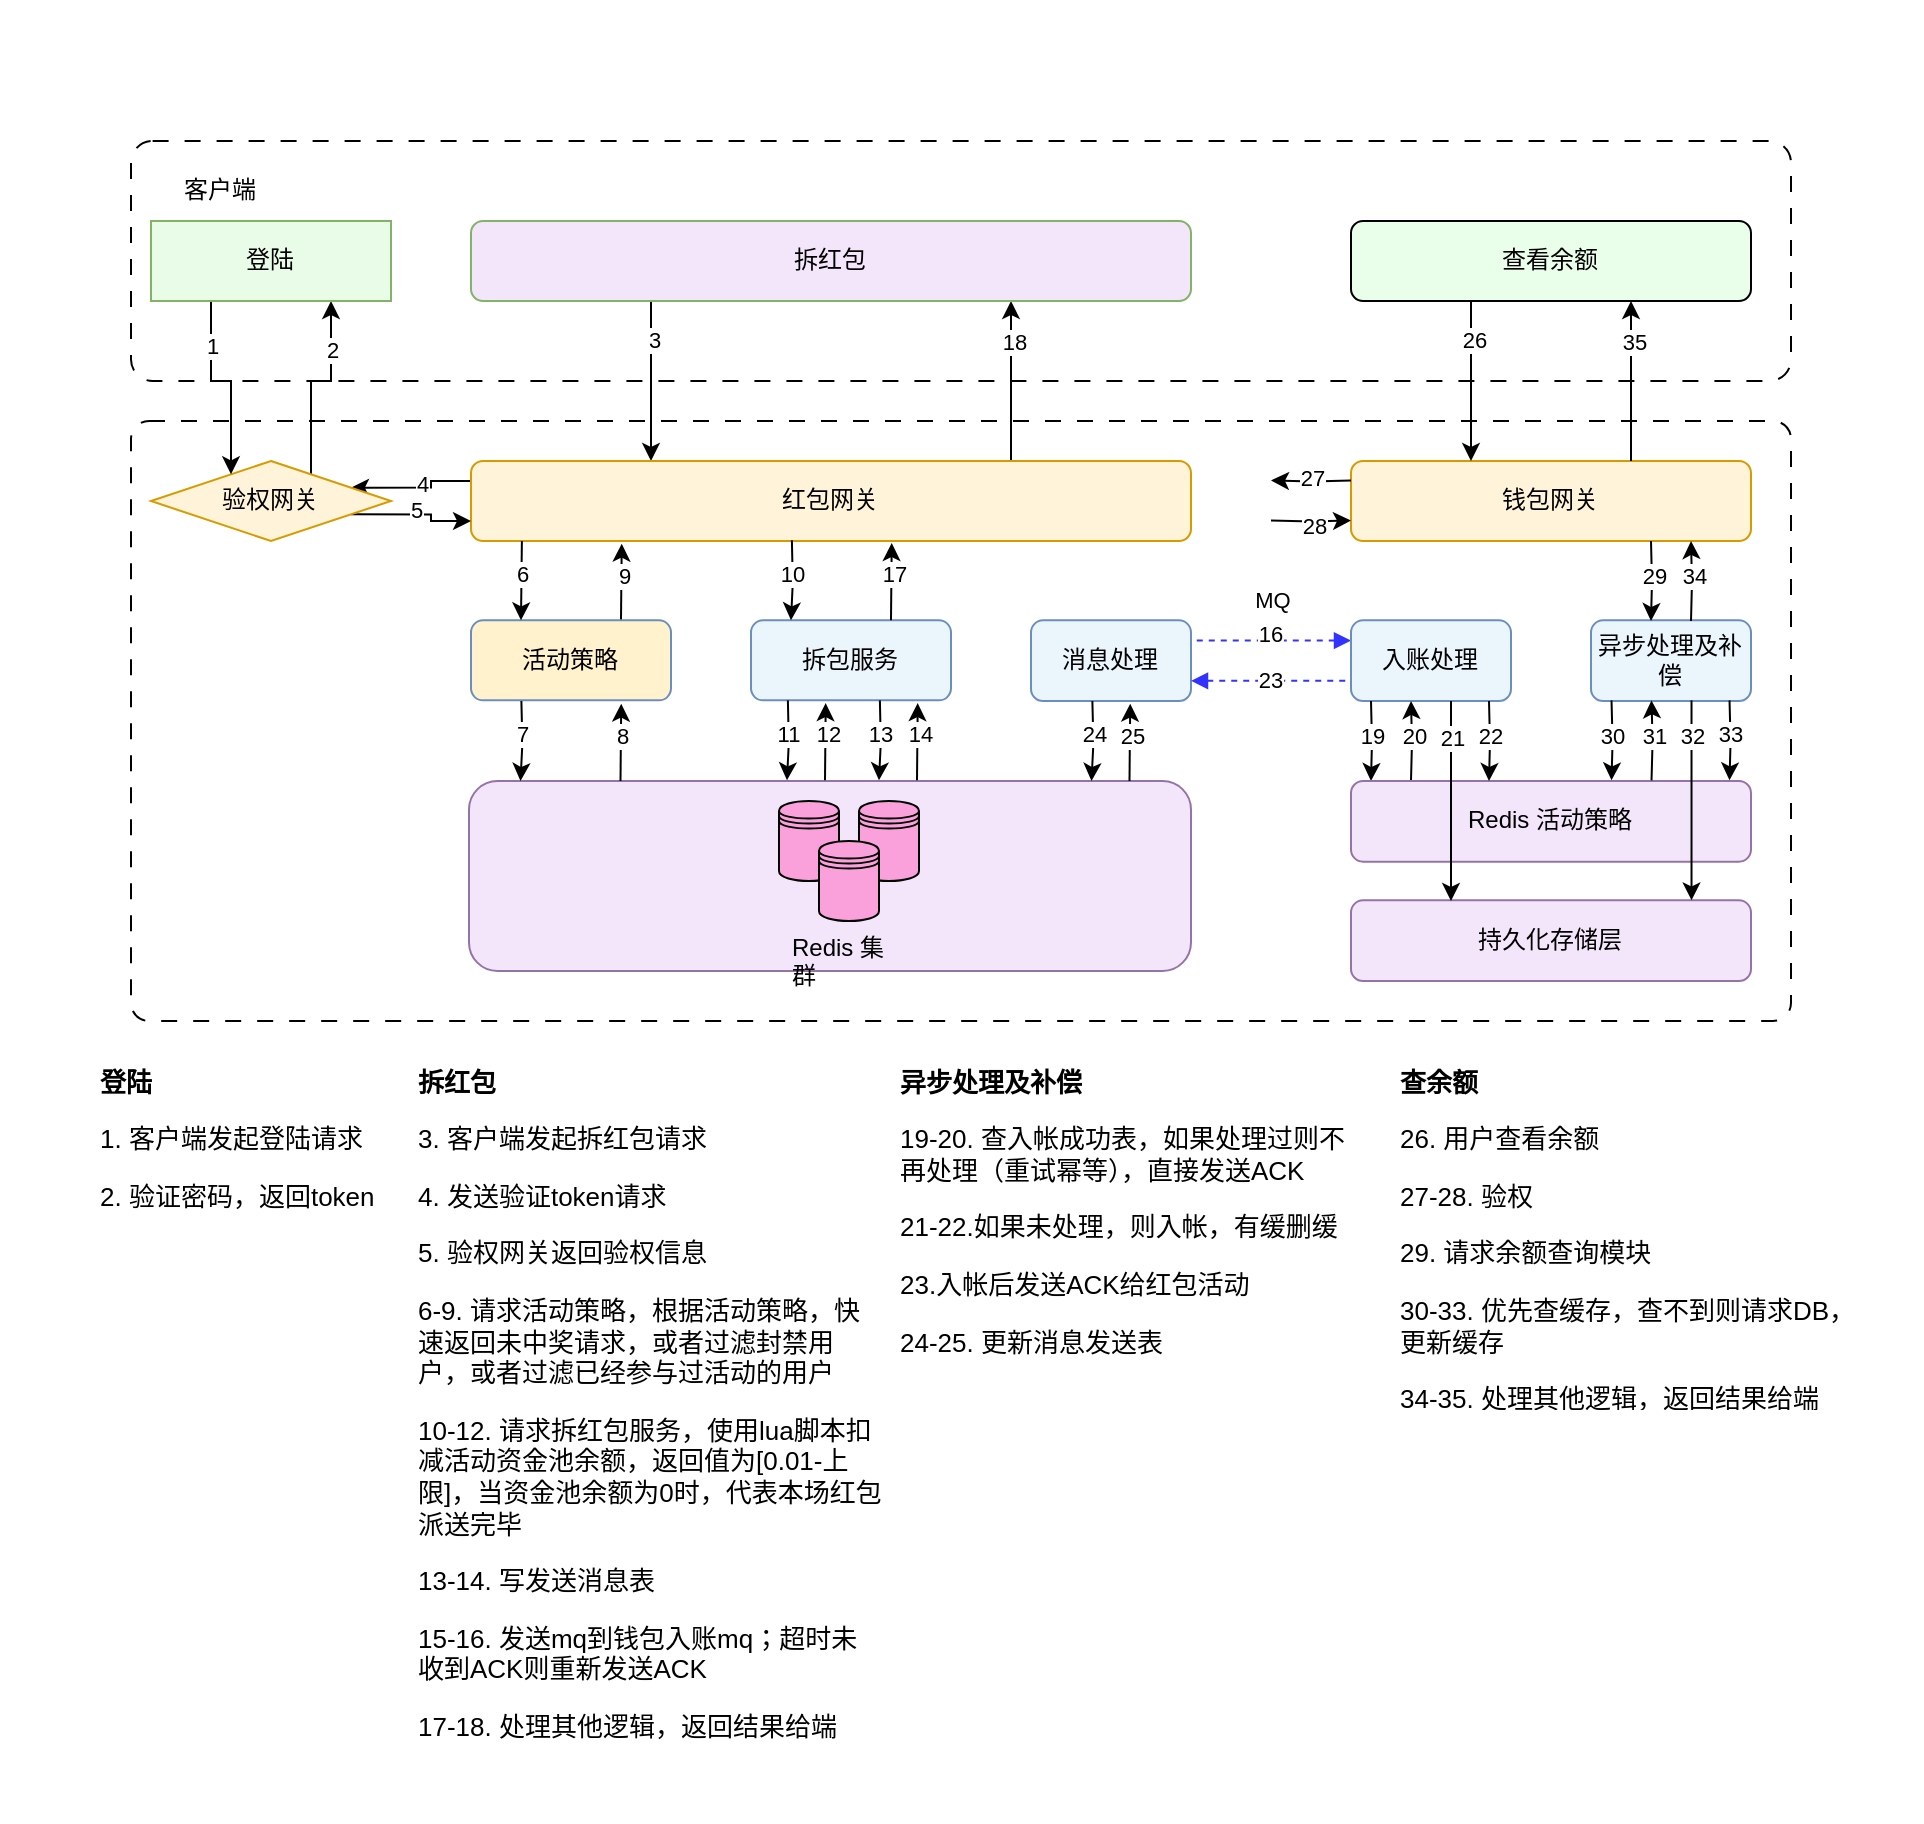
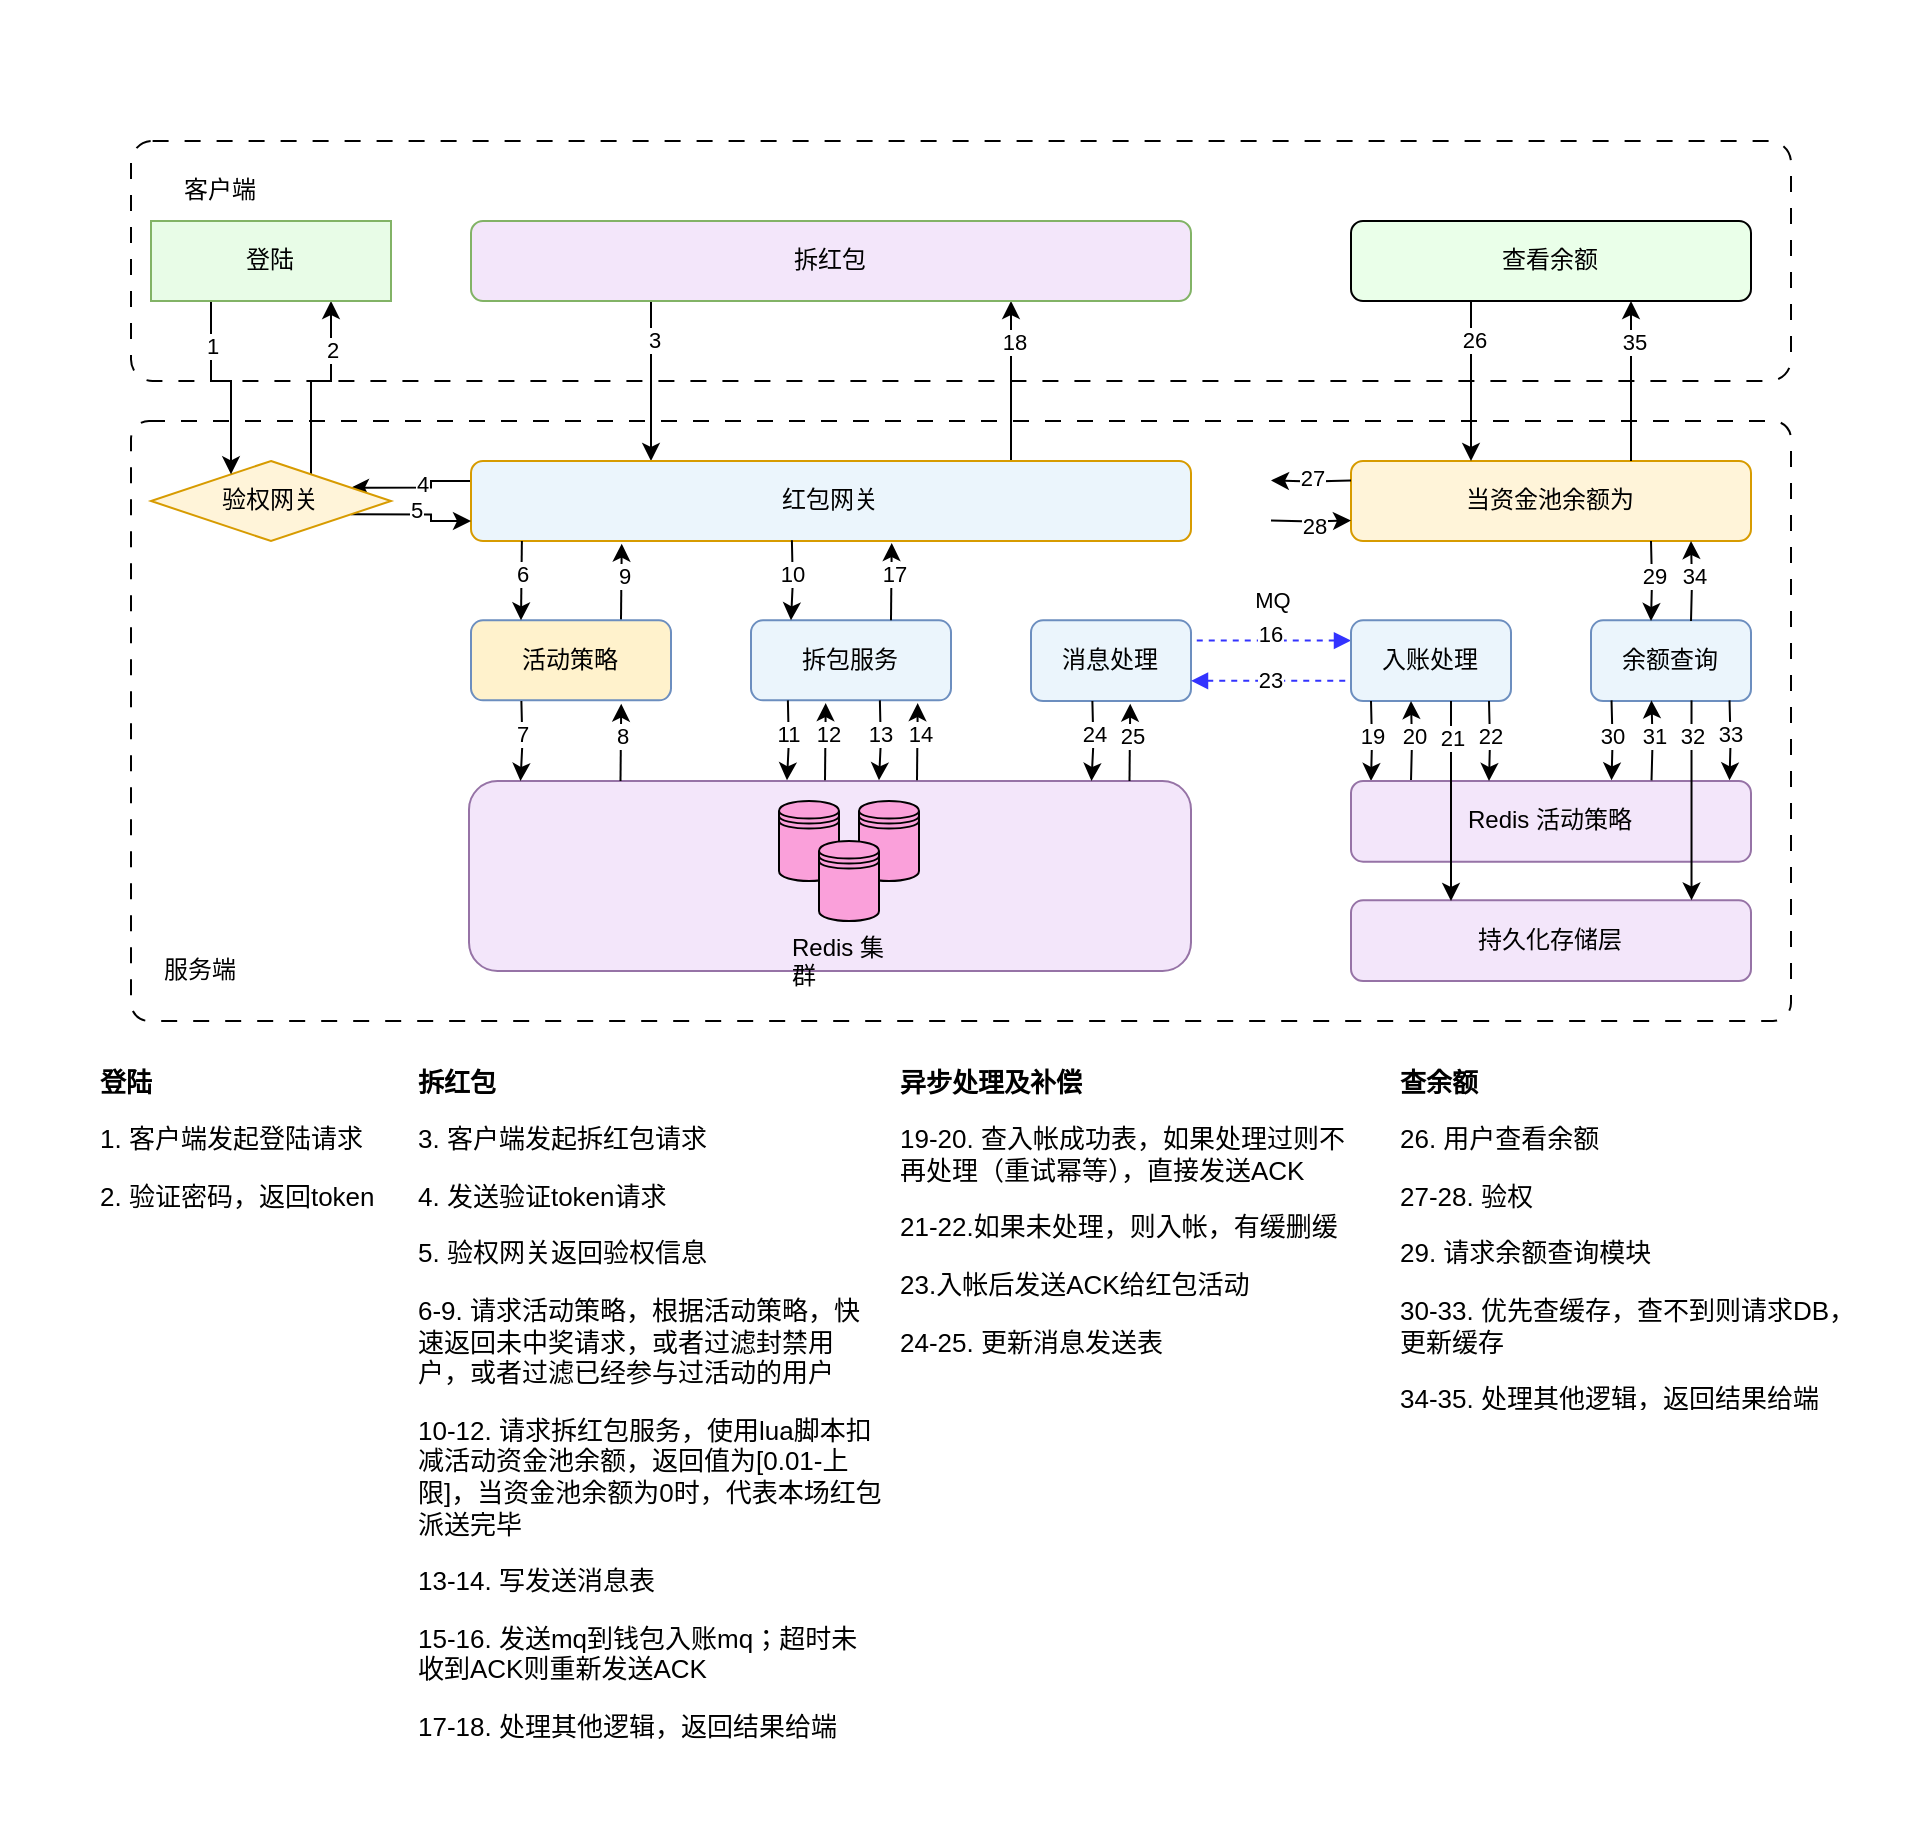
(831, 501) -> (831, 501)
(1551, 501) -> (1551, 501)
(1671, 661) -> (1671, 661)
none -> (201, 971)
